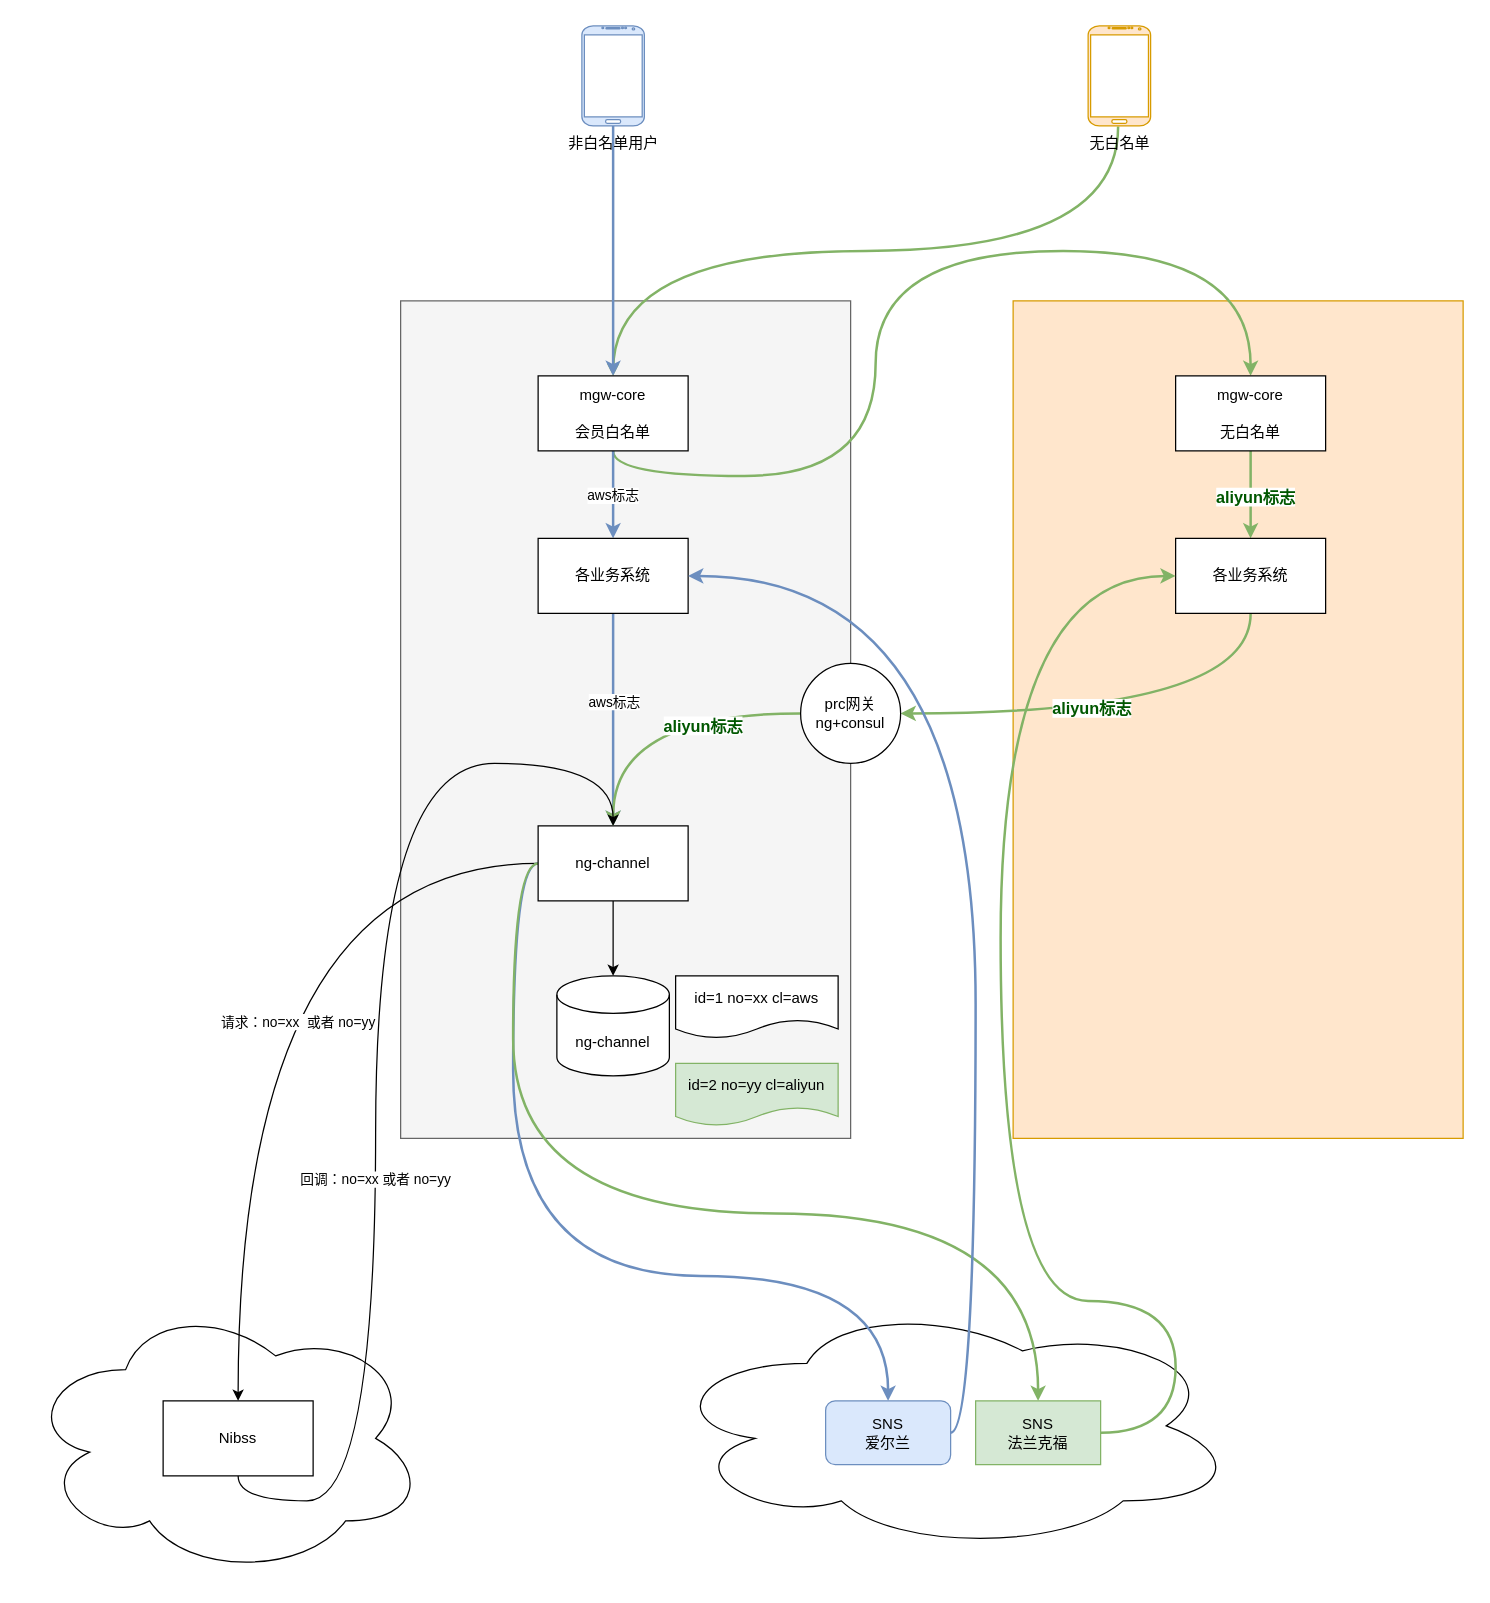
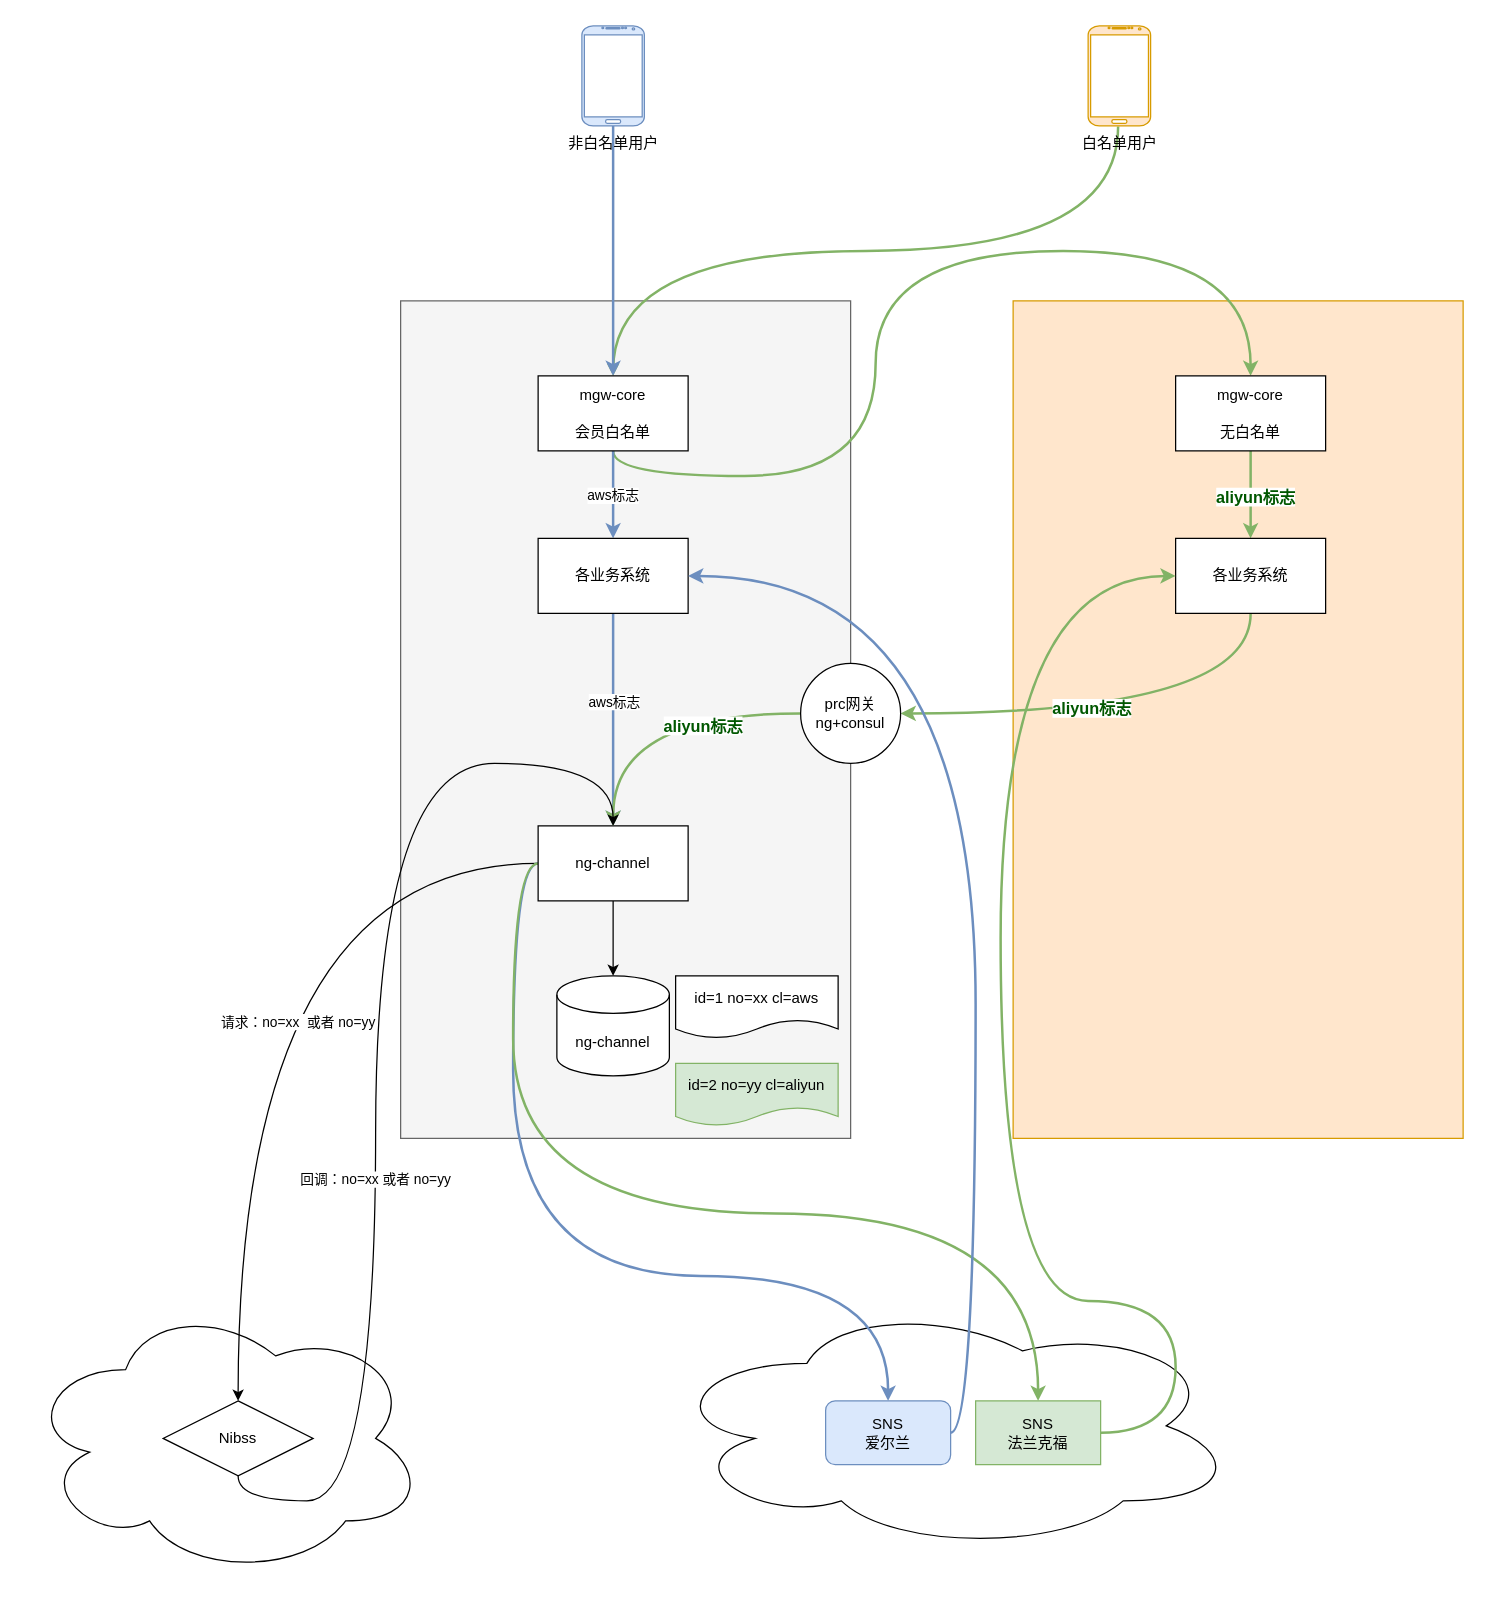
(1120, 143) -> (1120, 143)
(238, 1438) -> (238, 1438)
